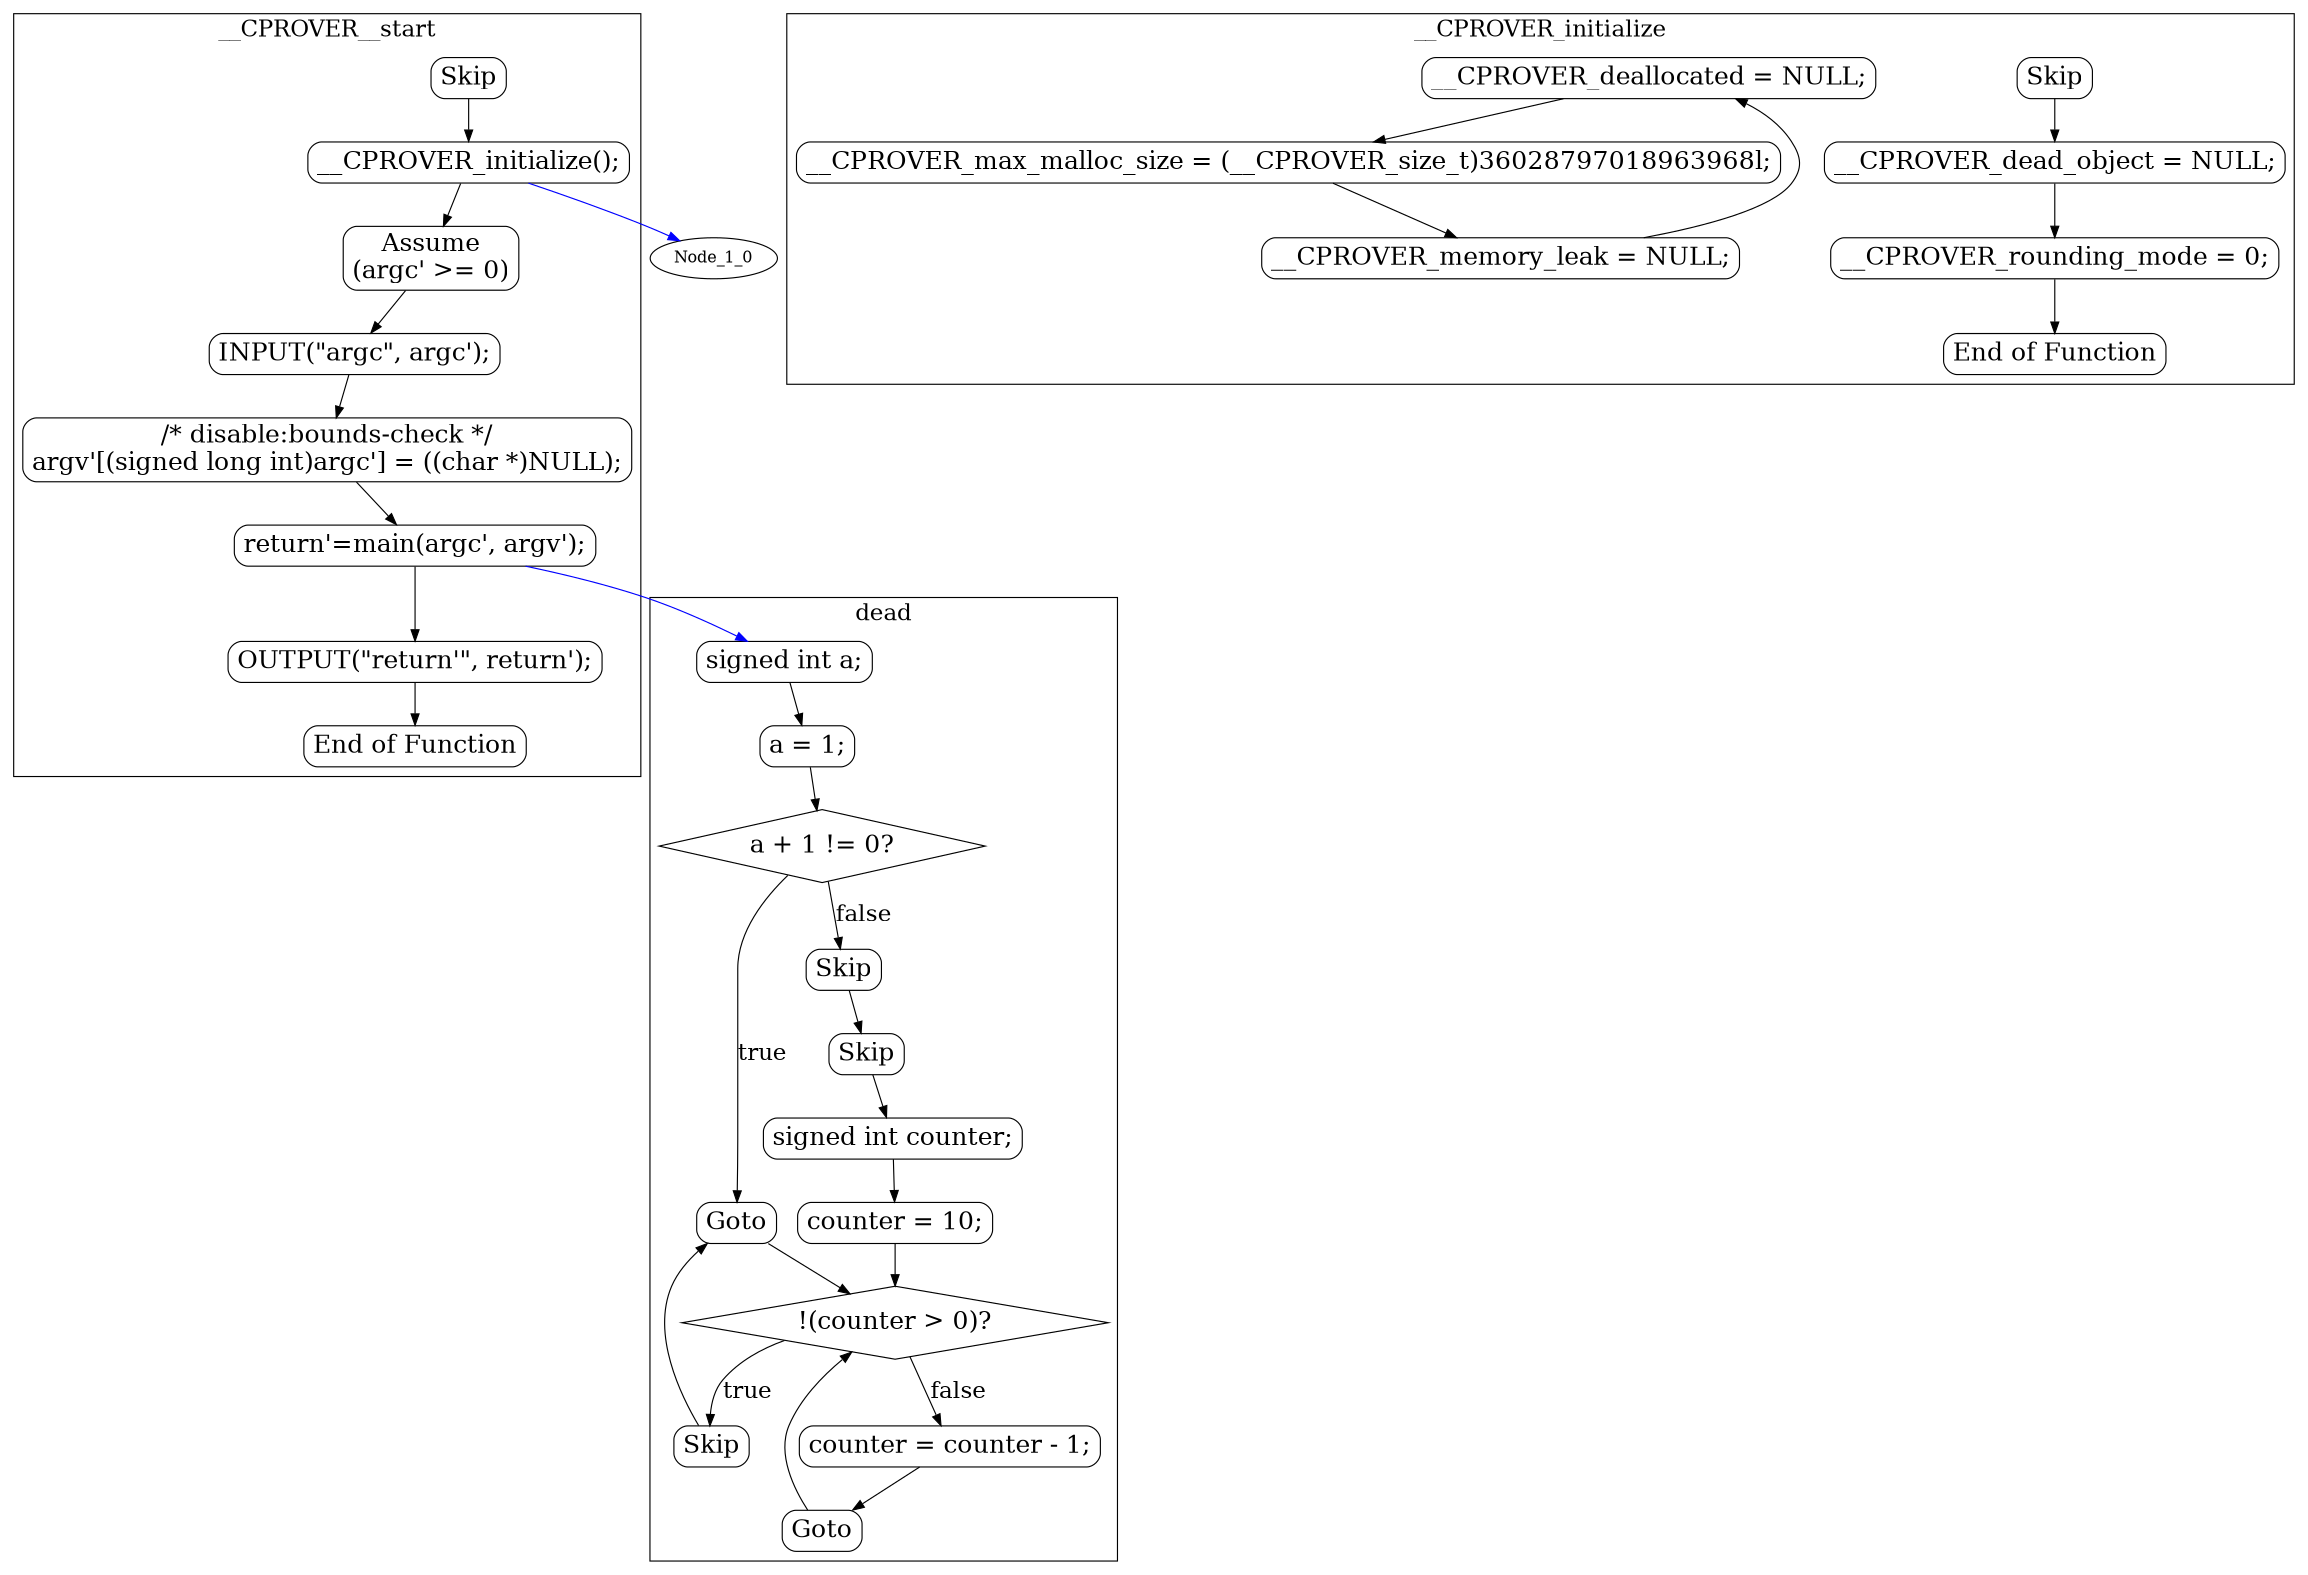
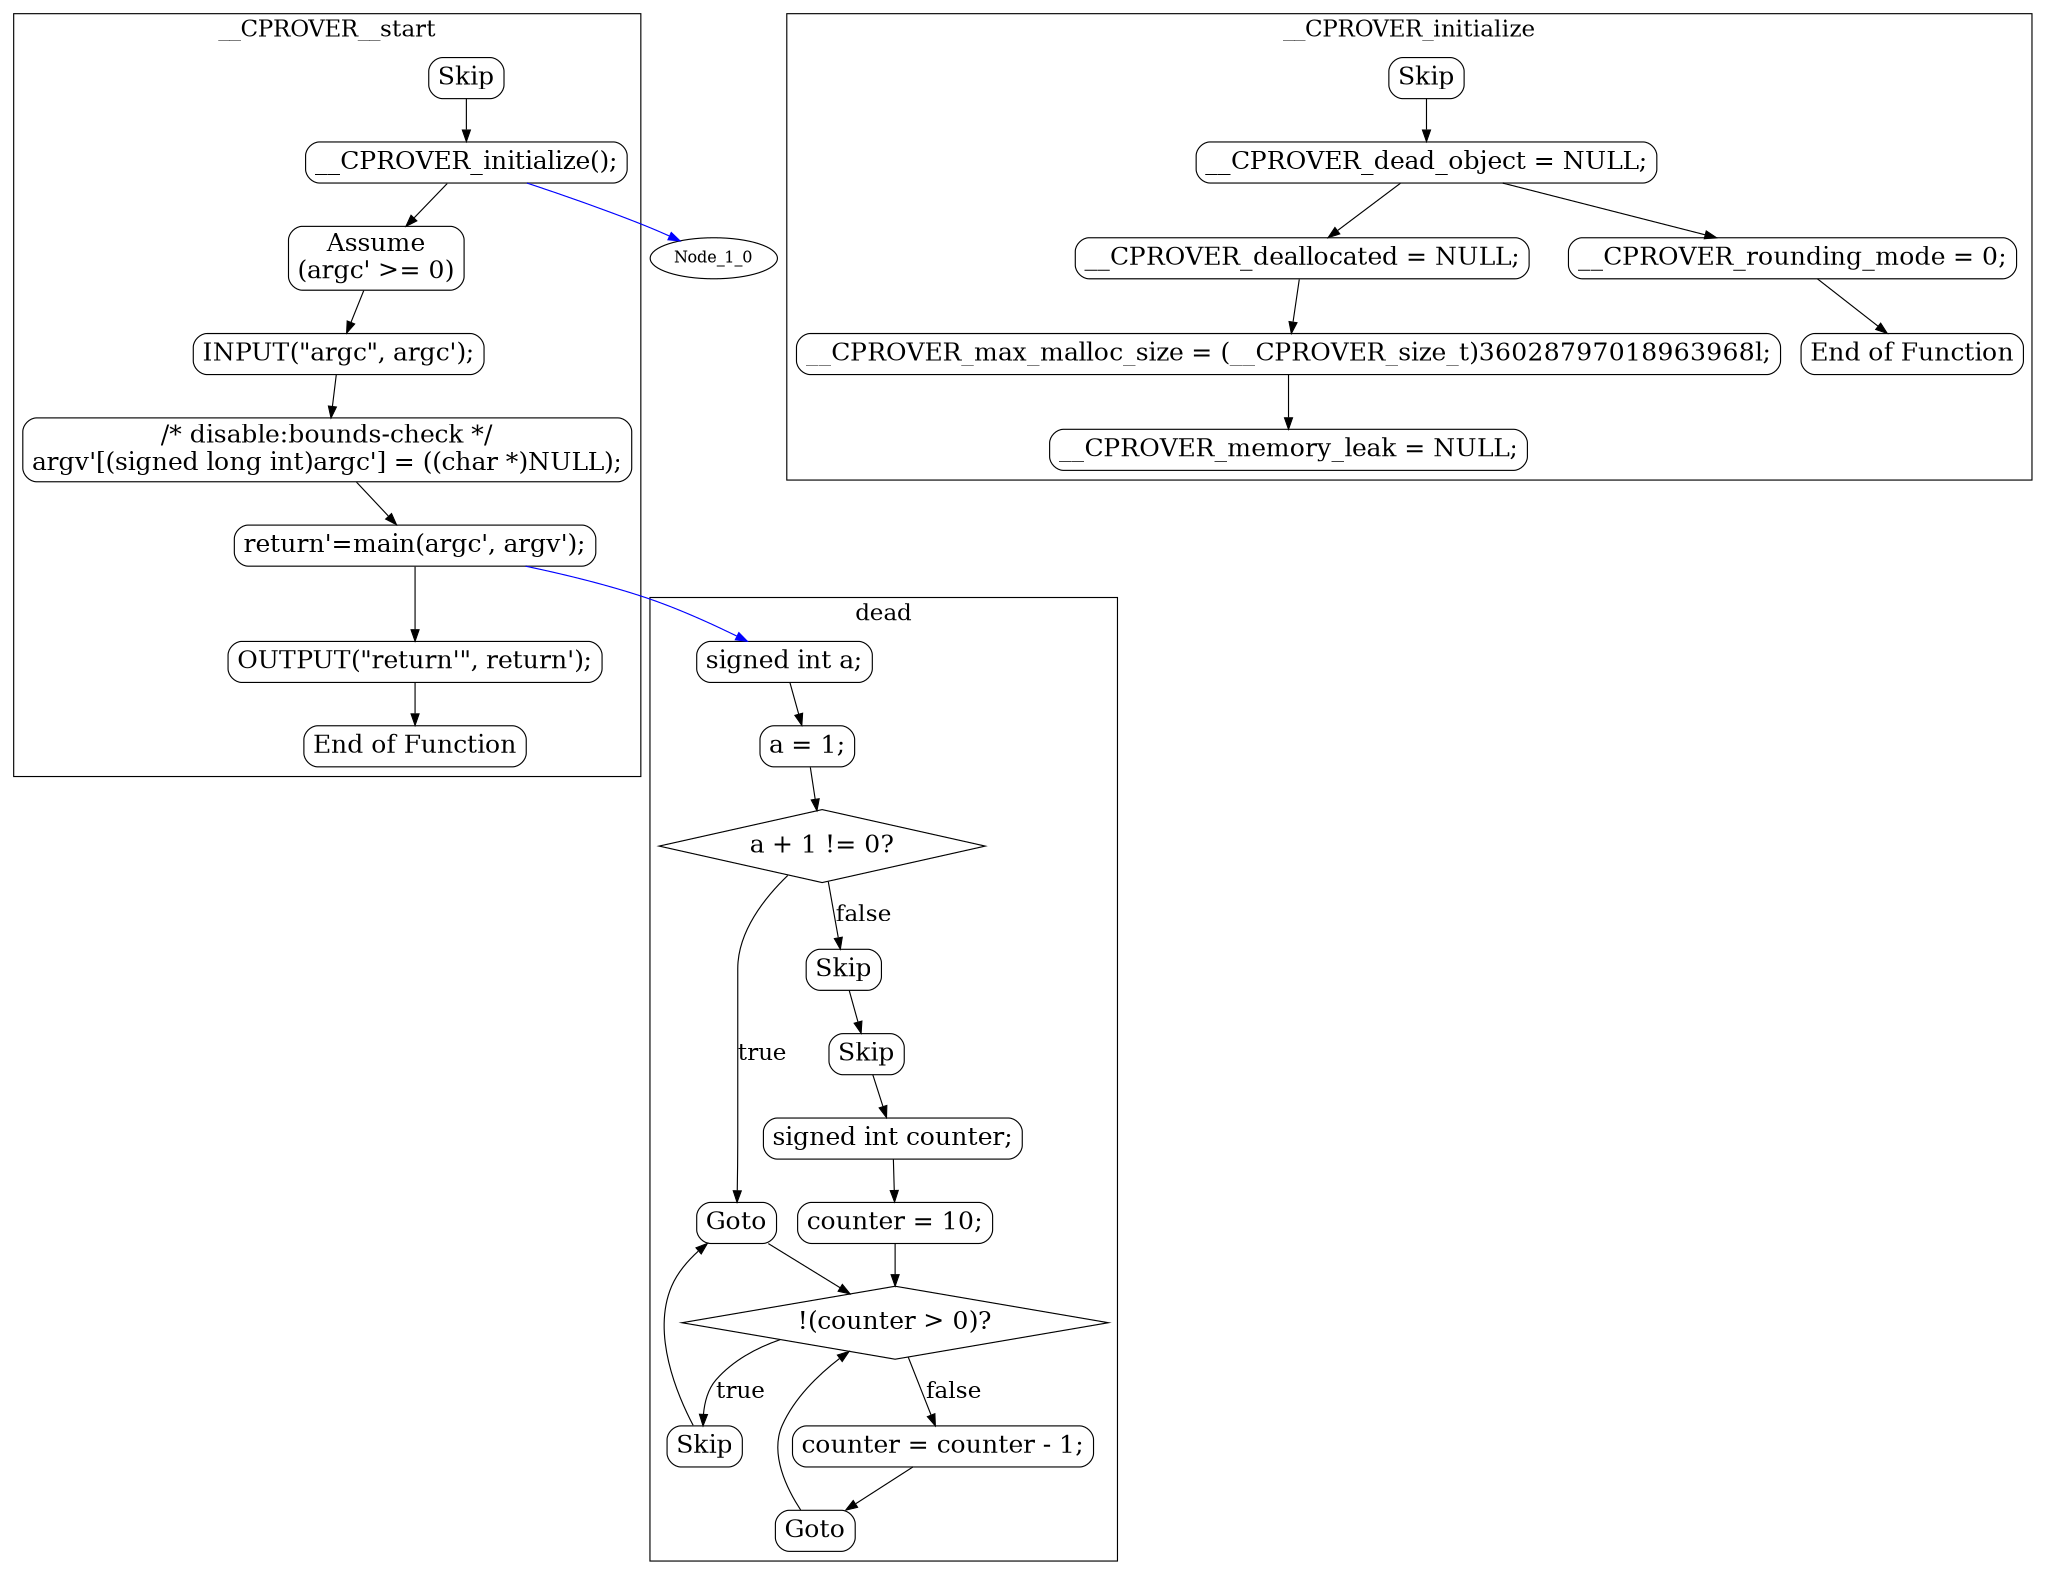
(1770, 200) -> (1369, 207)
